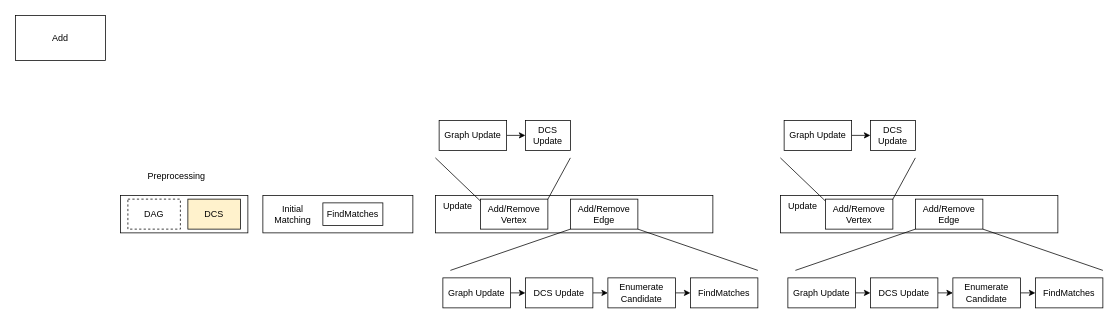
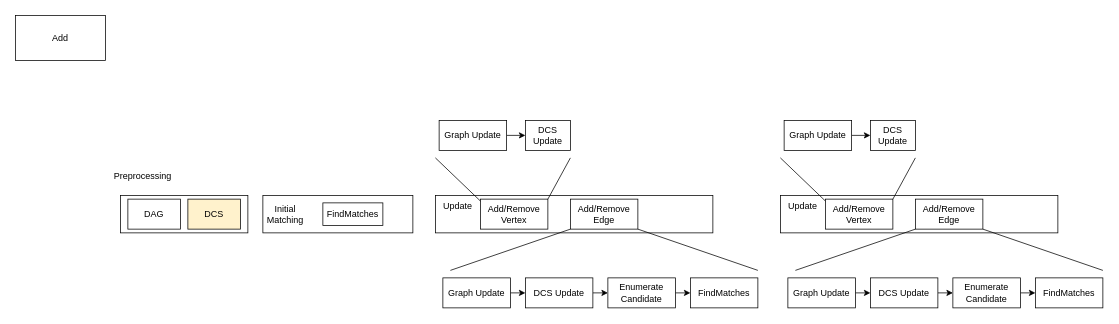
(177, 177) -> (143, 177)
(154, 214) -> (154, 214)
(293, 214) -> (285, 214)
